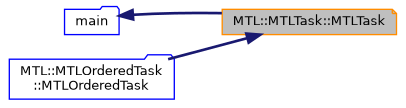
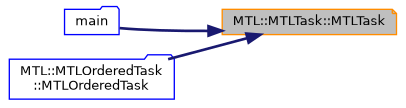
(177, 13) -> (164, 30)
